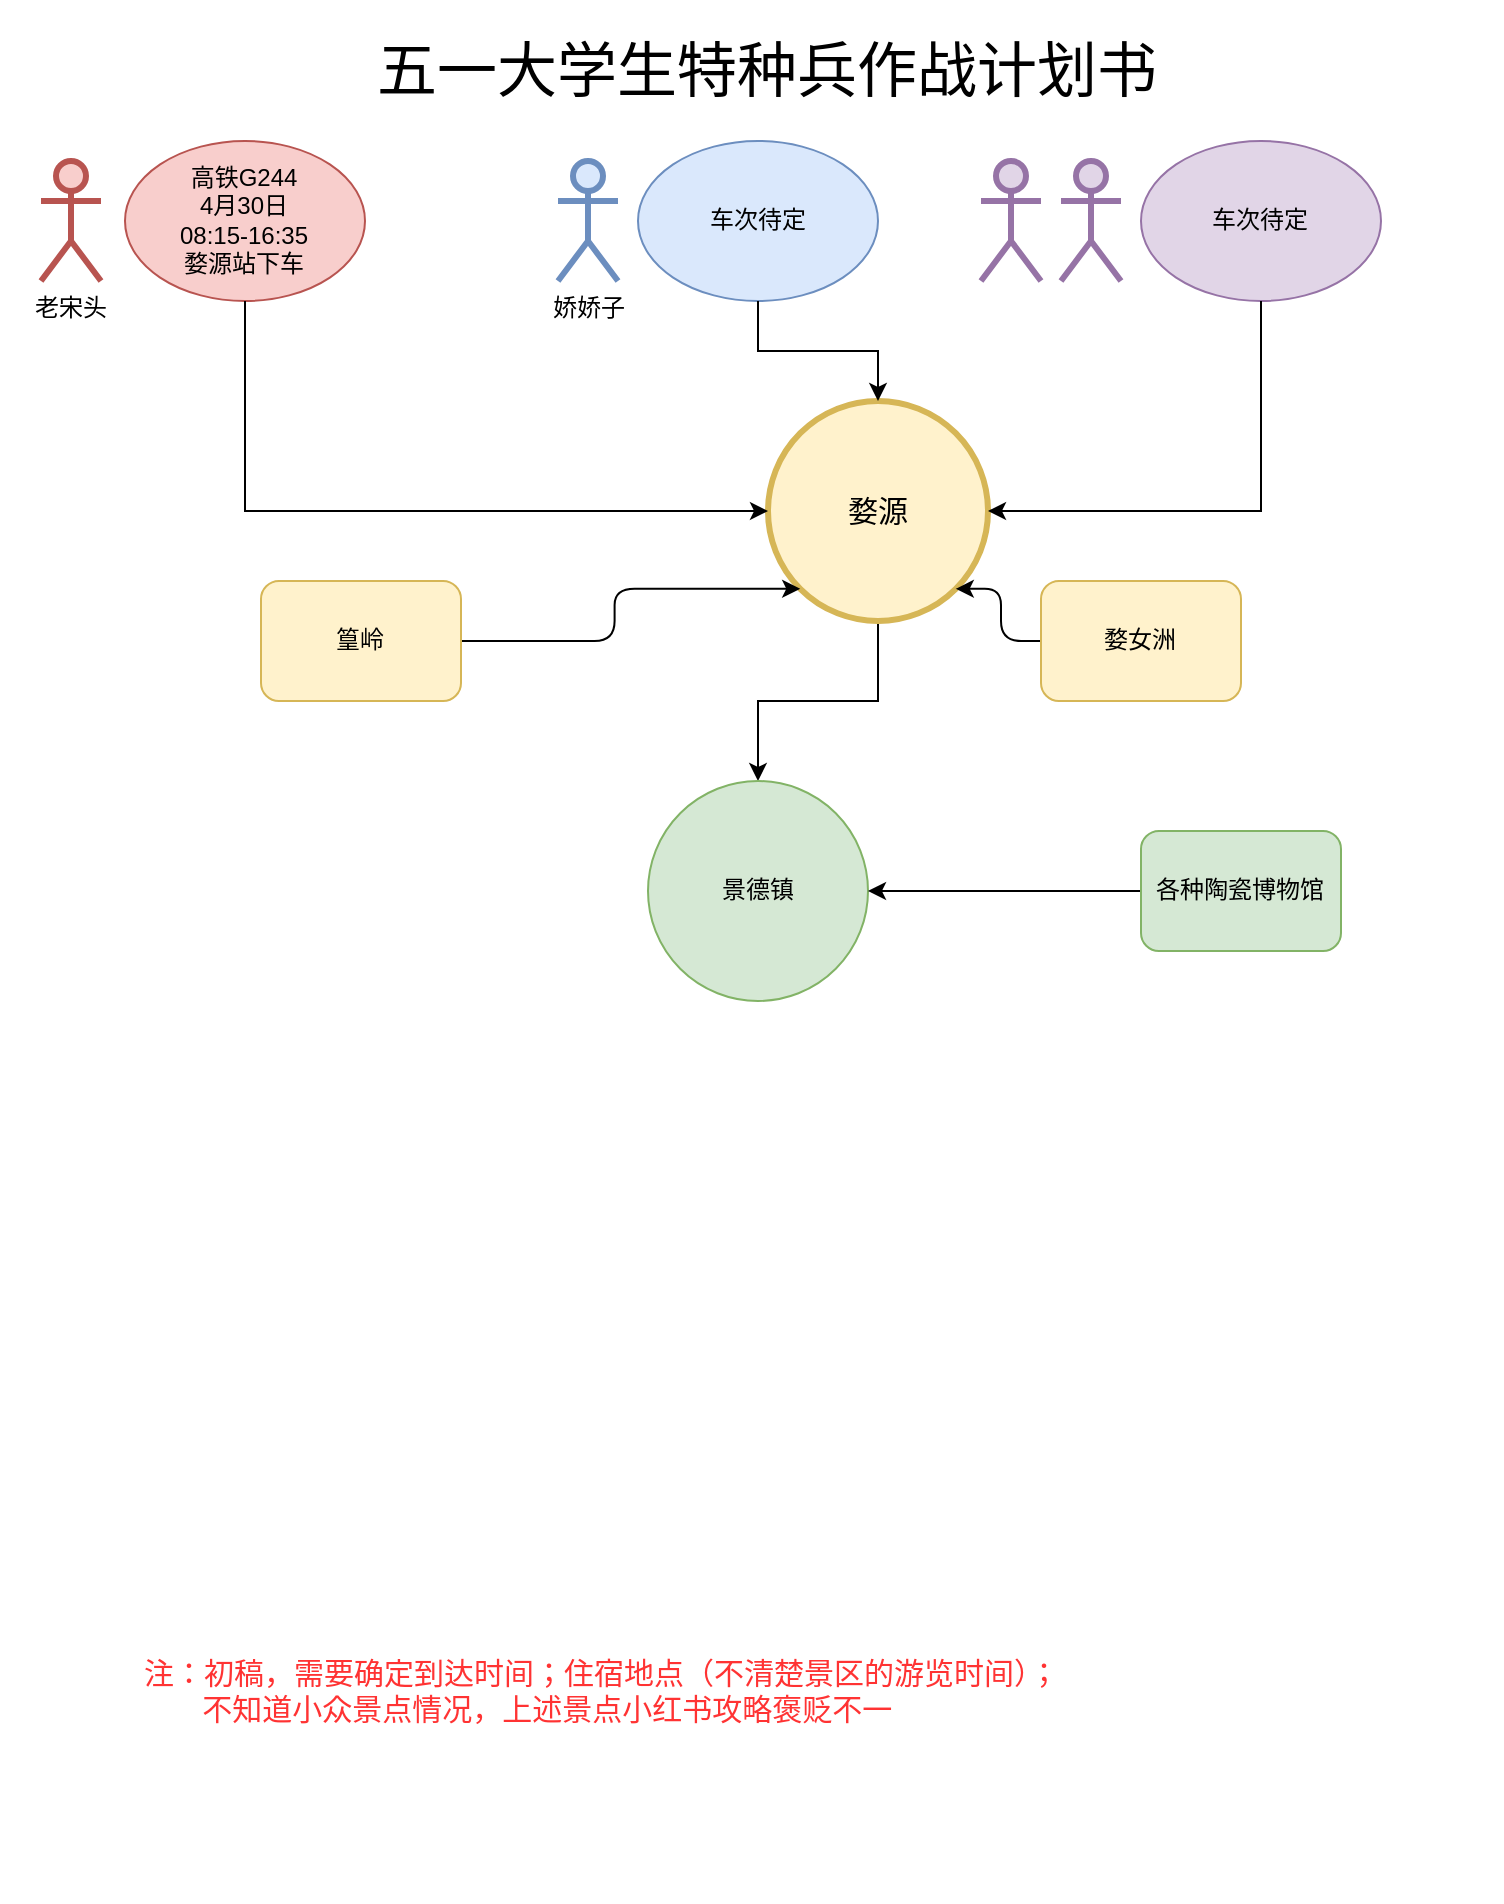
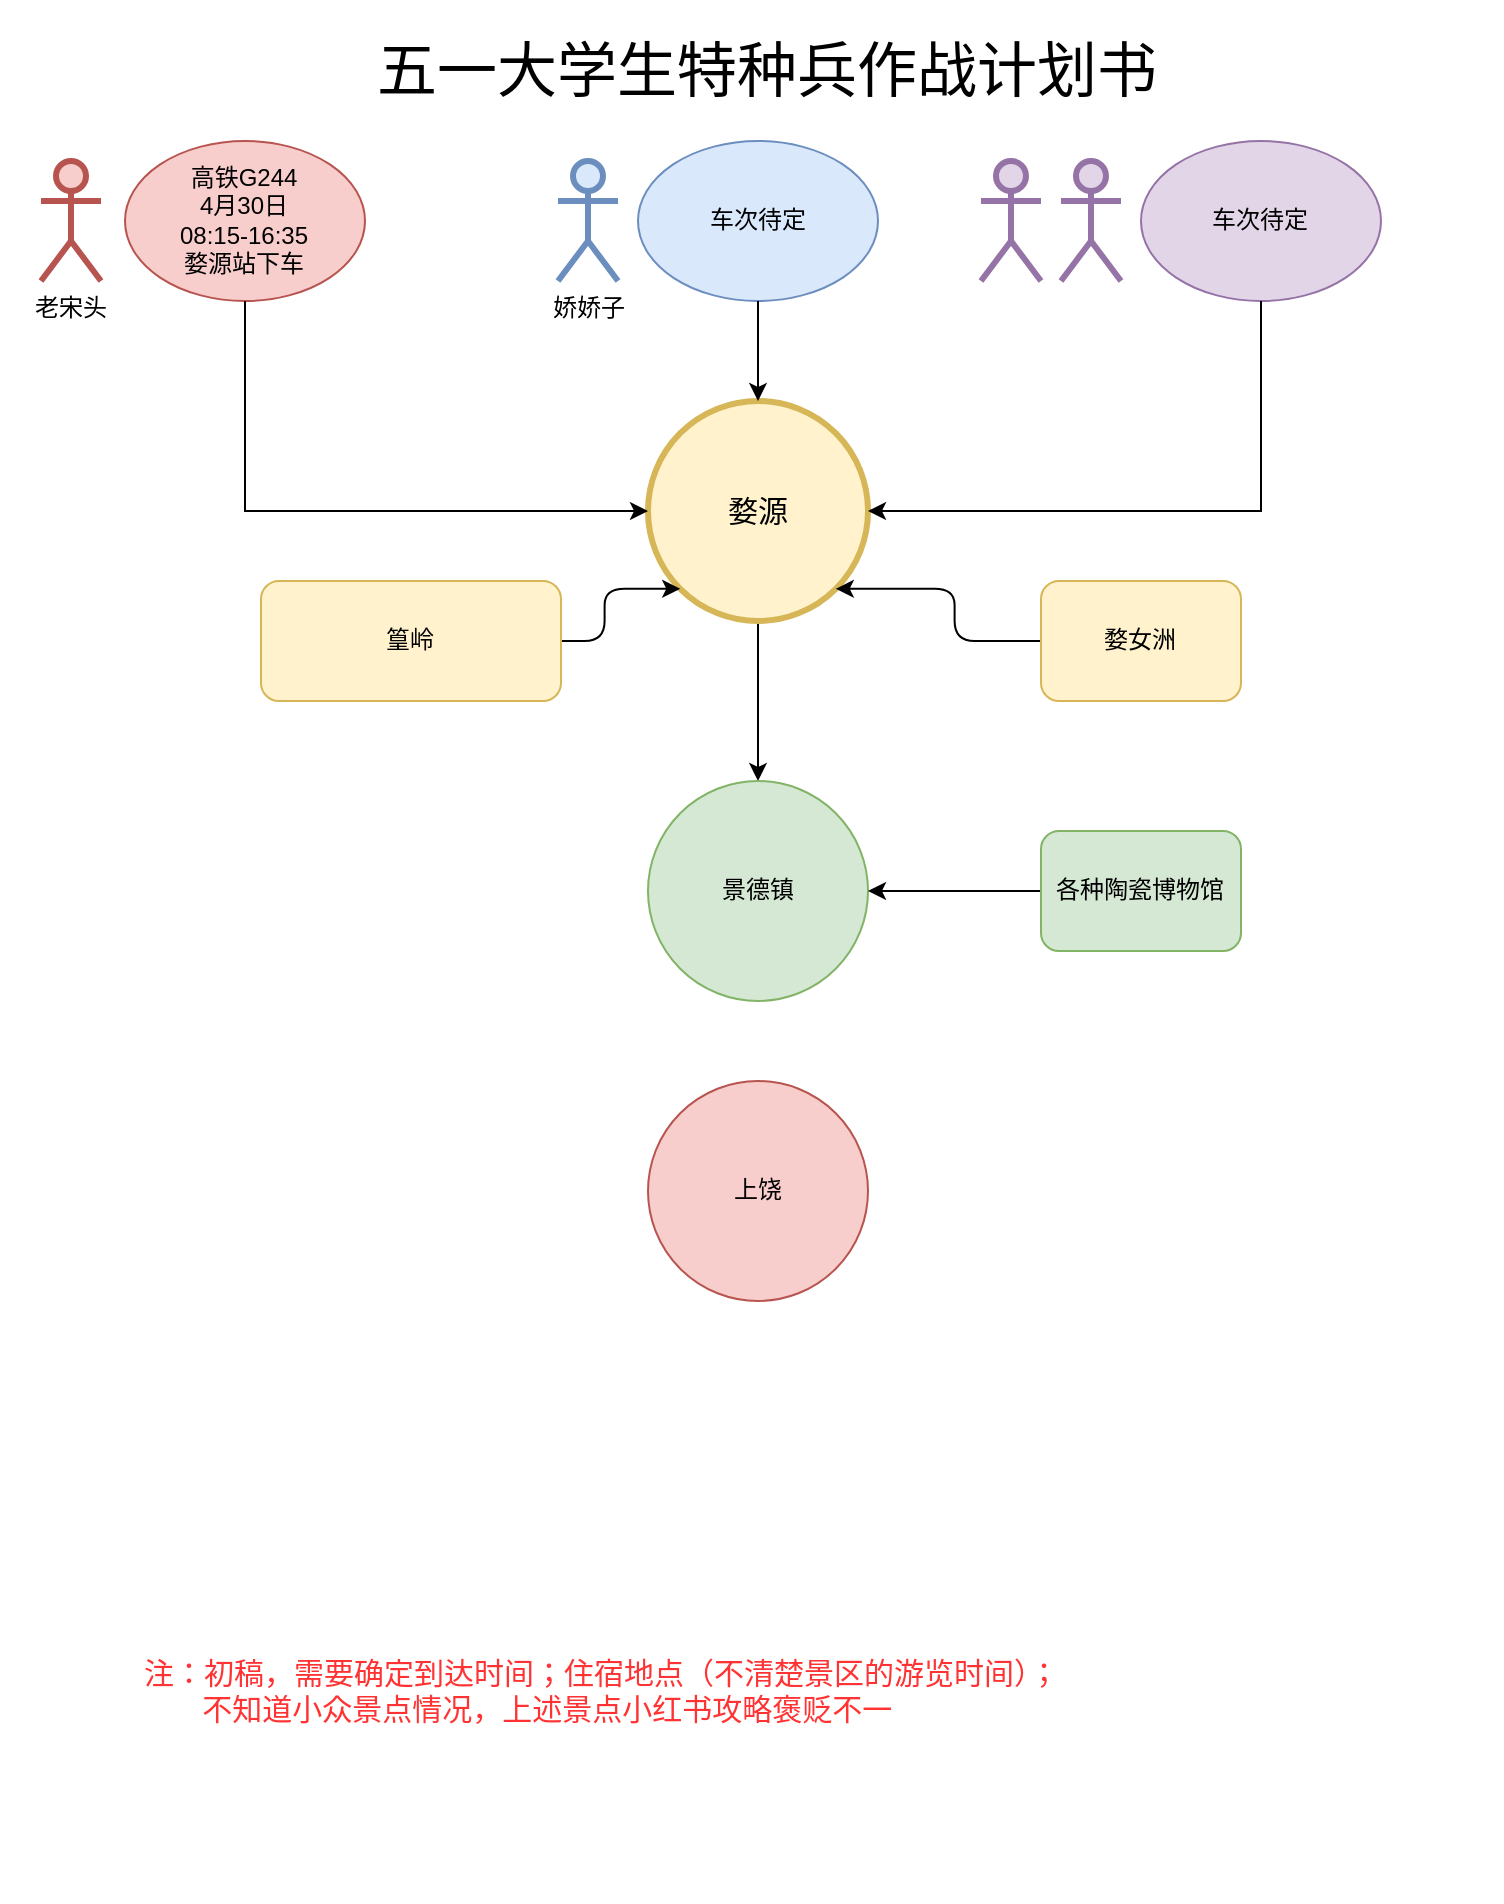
(878, 511) -> (758, 511)
(361, 641) -> (411, 641)
(1241, 891) -> (1141, 891)
none -> (758, 1191)
